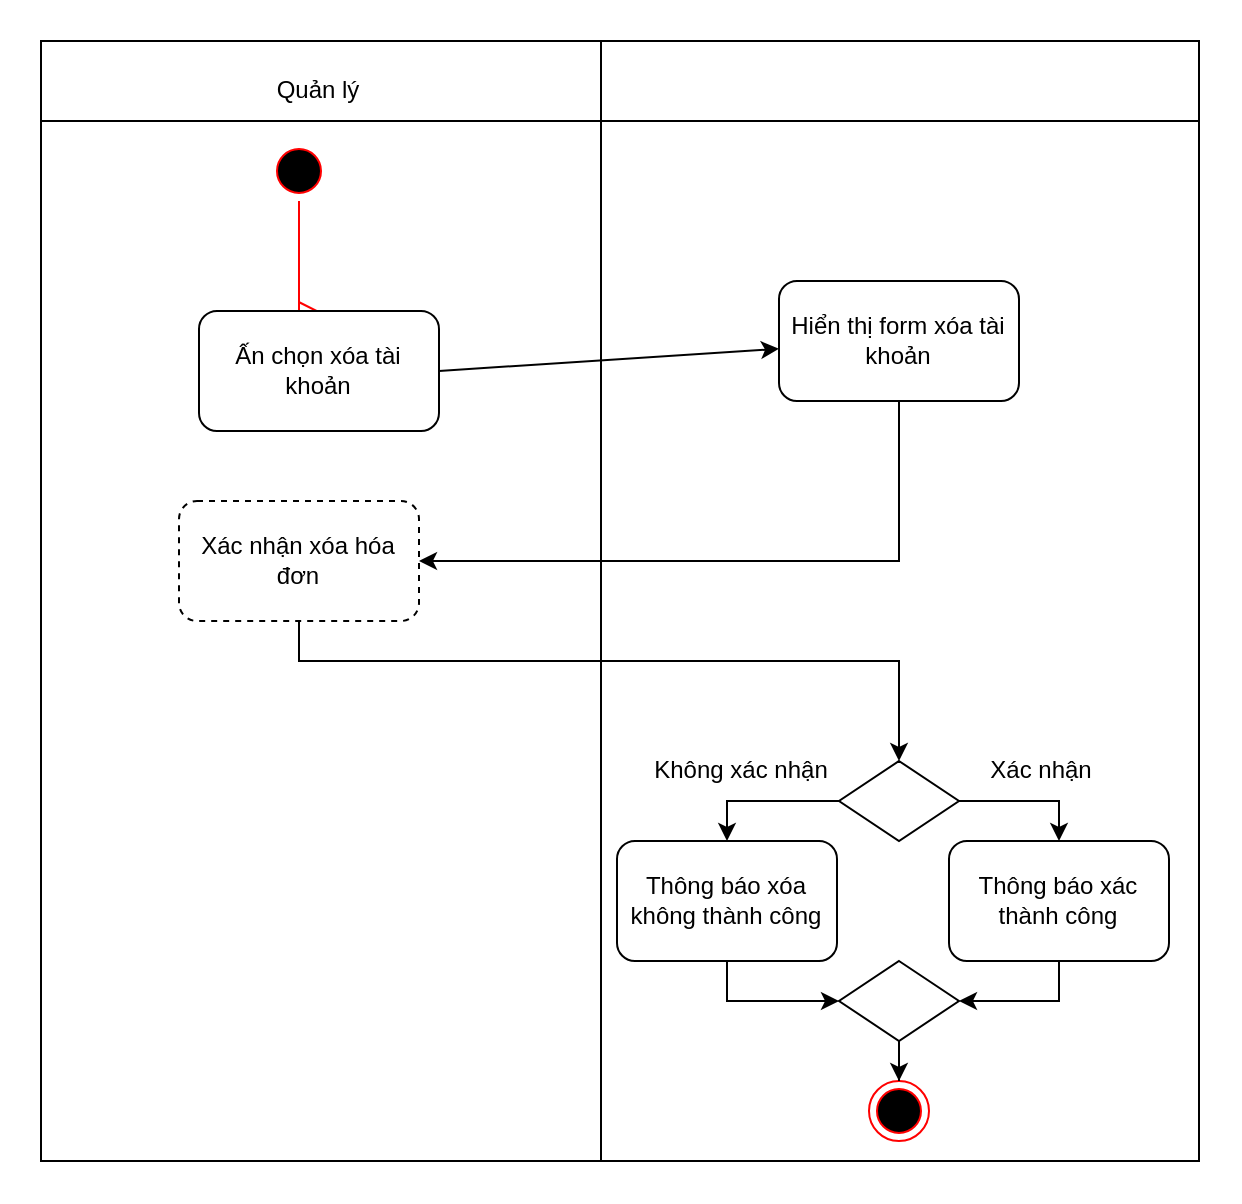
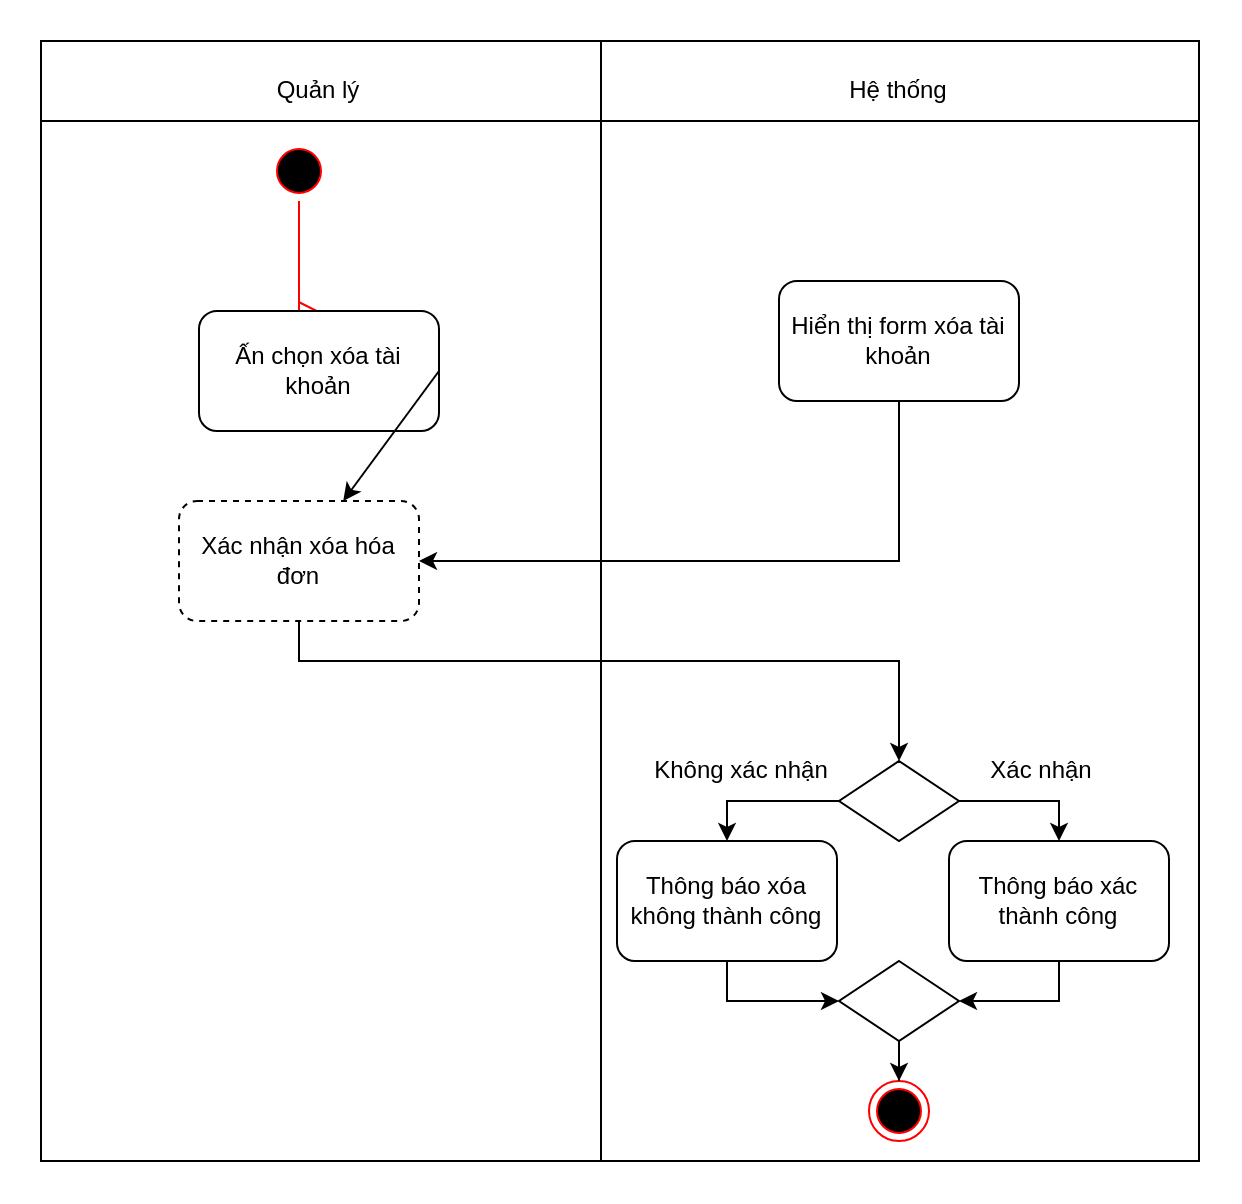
none -> (899, 91)
(602, 360) -> (395, 431)
